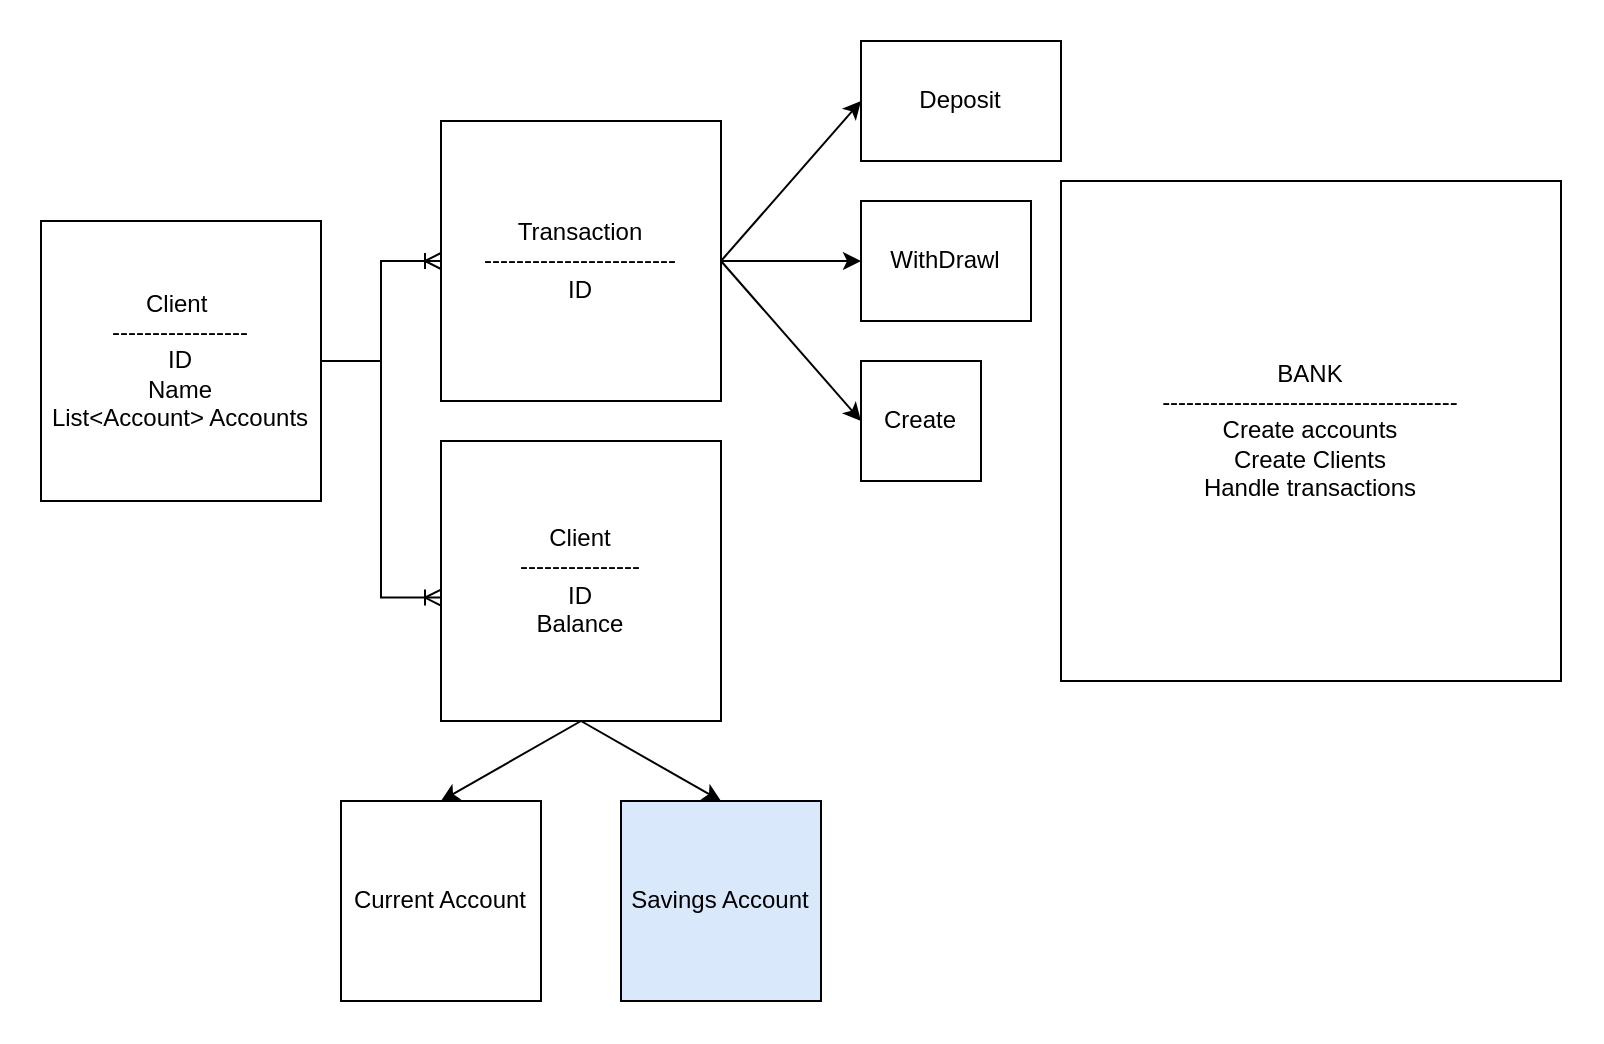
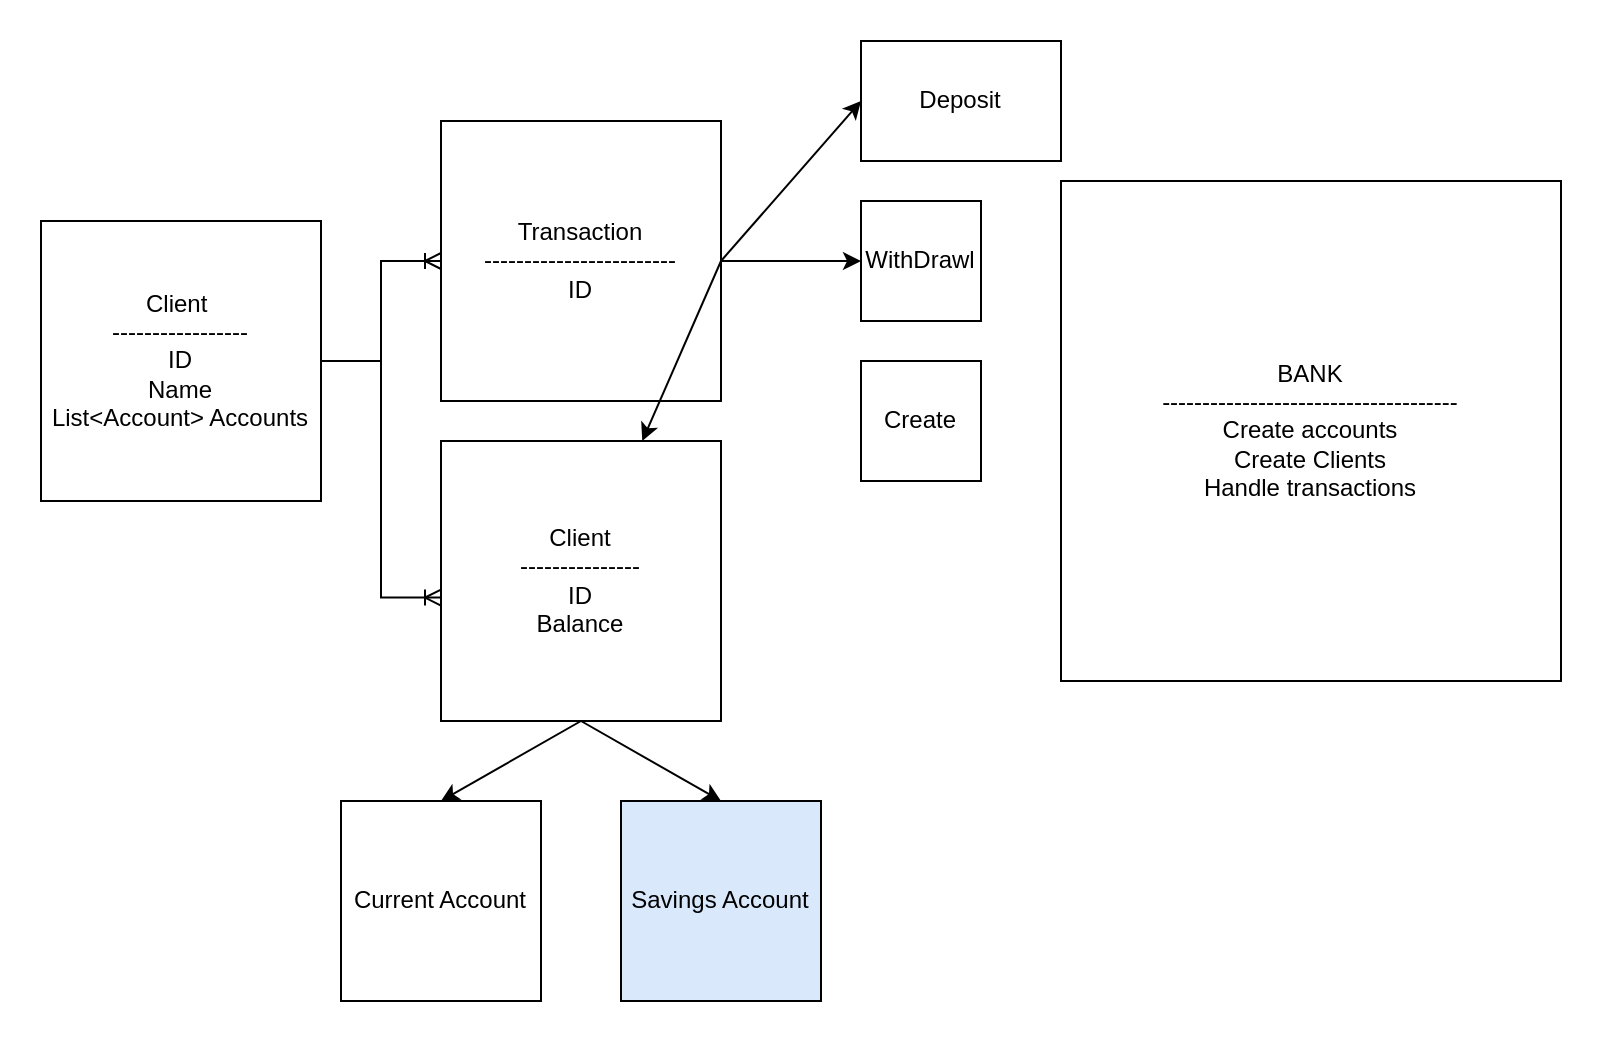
(946, 261) -> (921, 261)
(788, 338) -> (684, 346)
